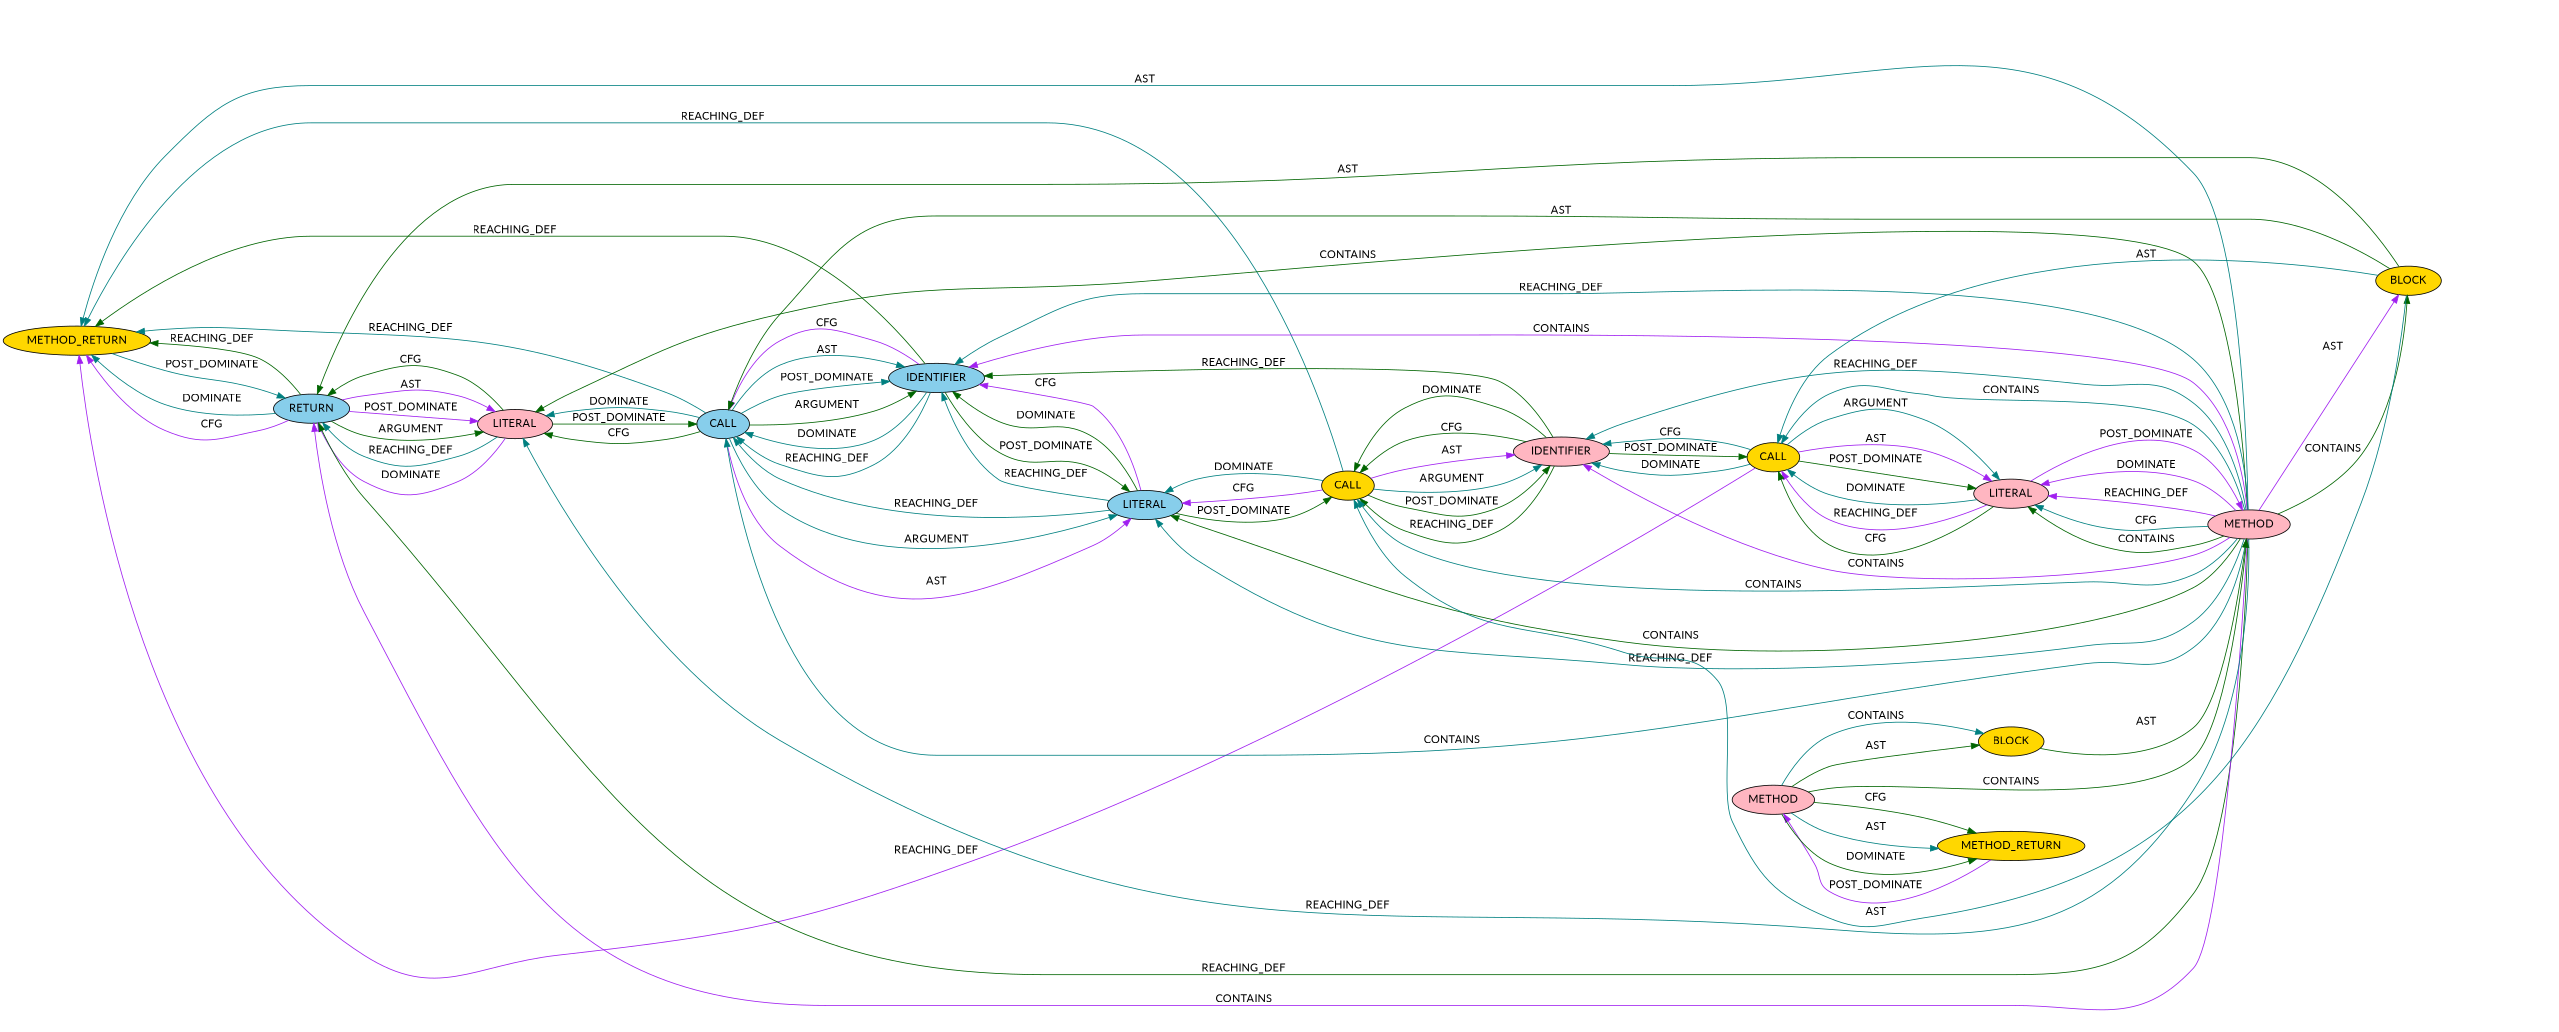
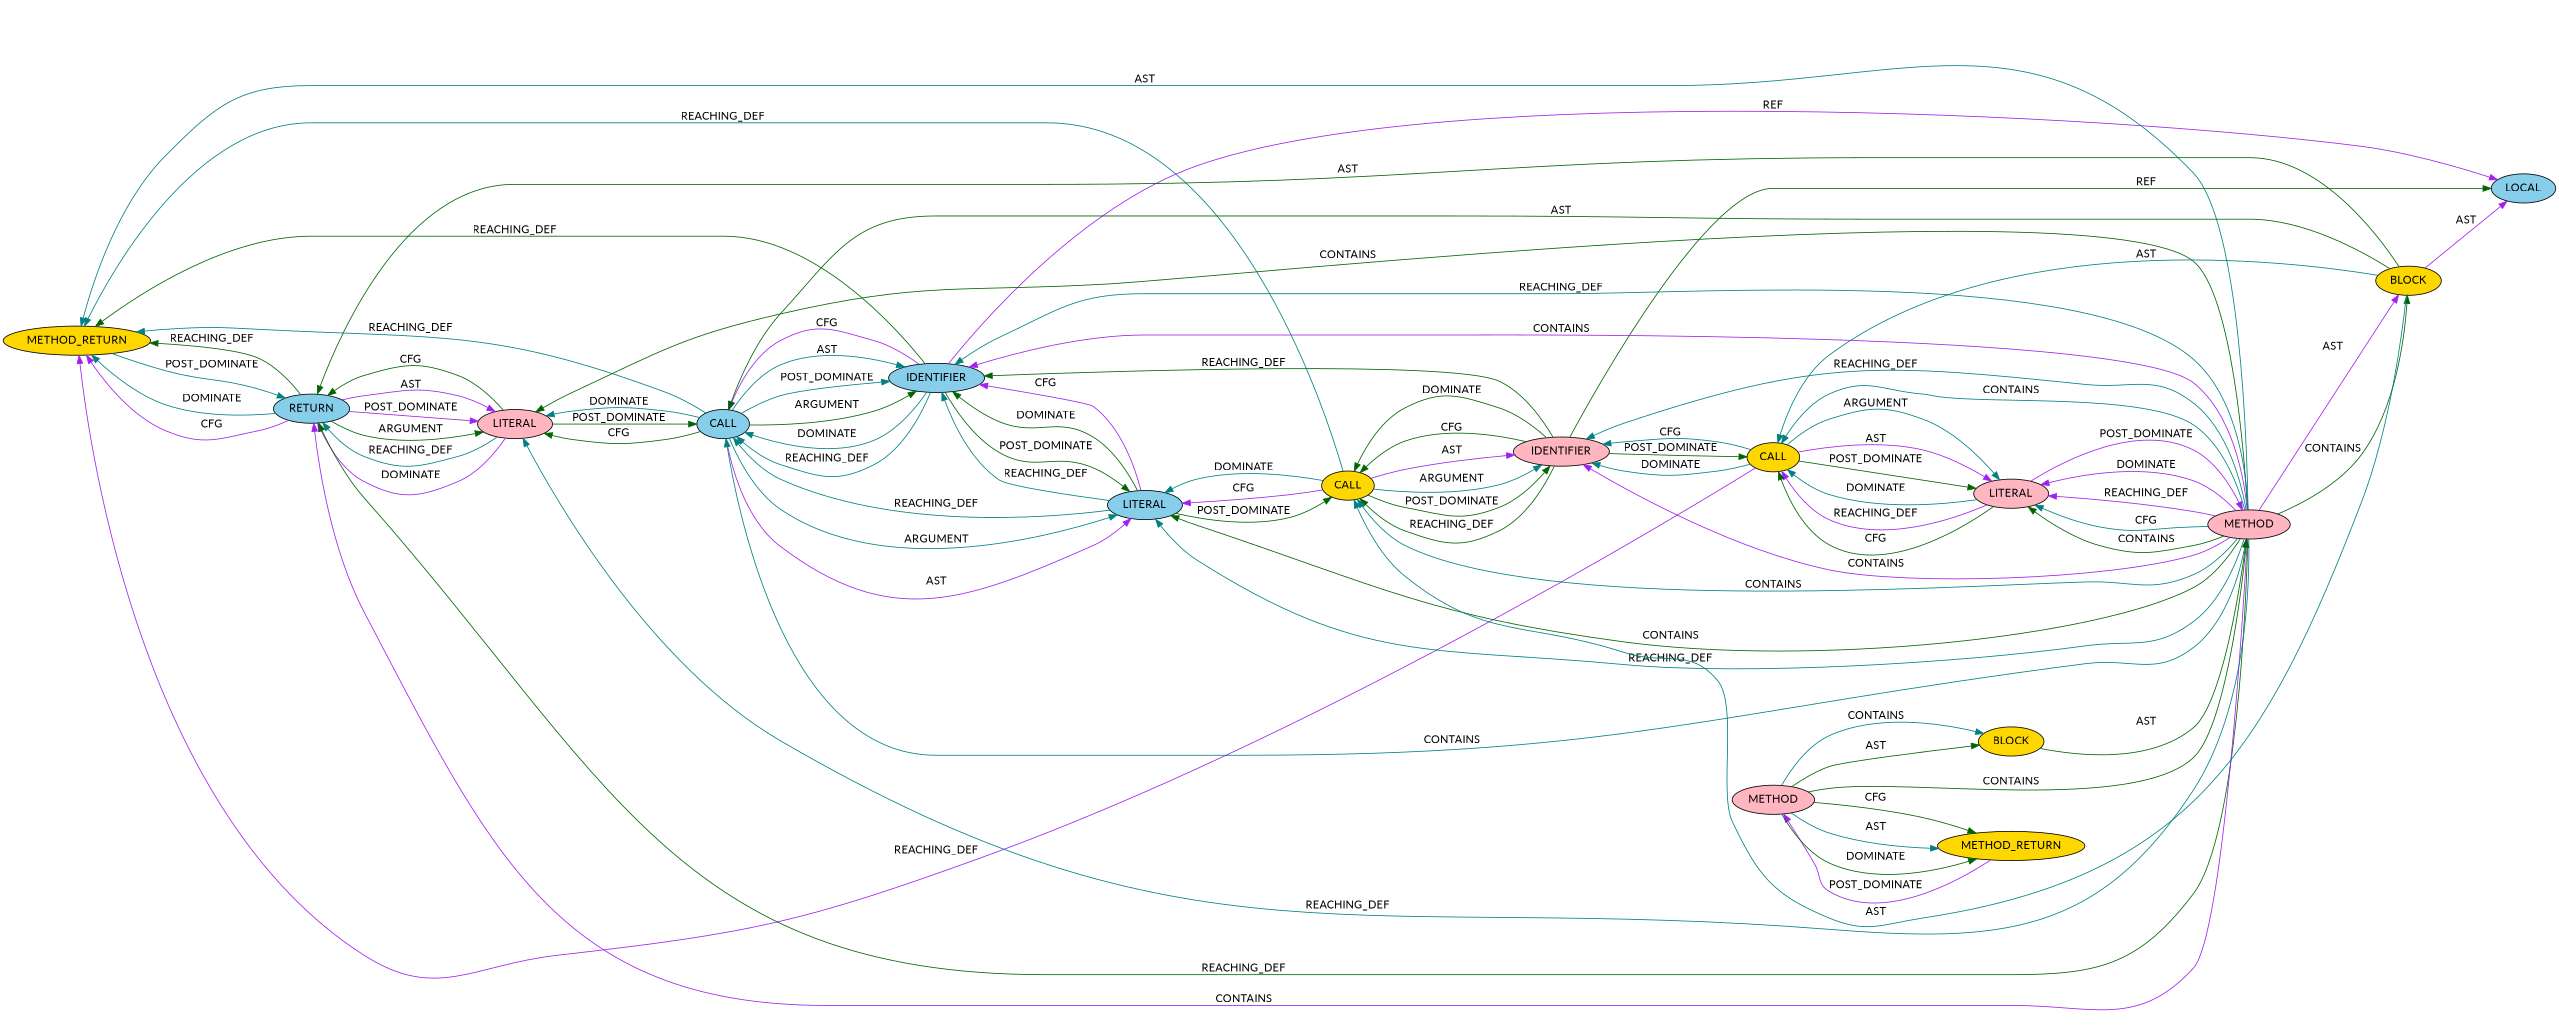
none -> (2523, 188)
